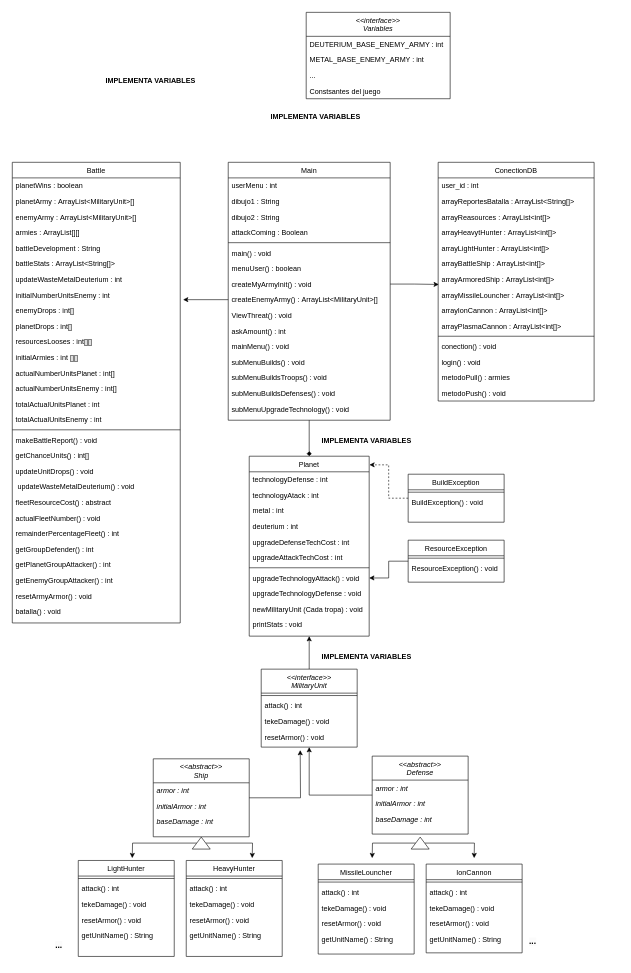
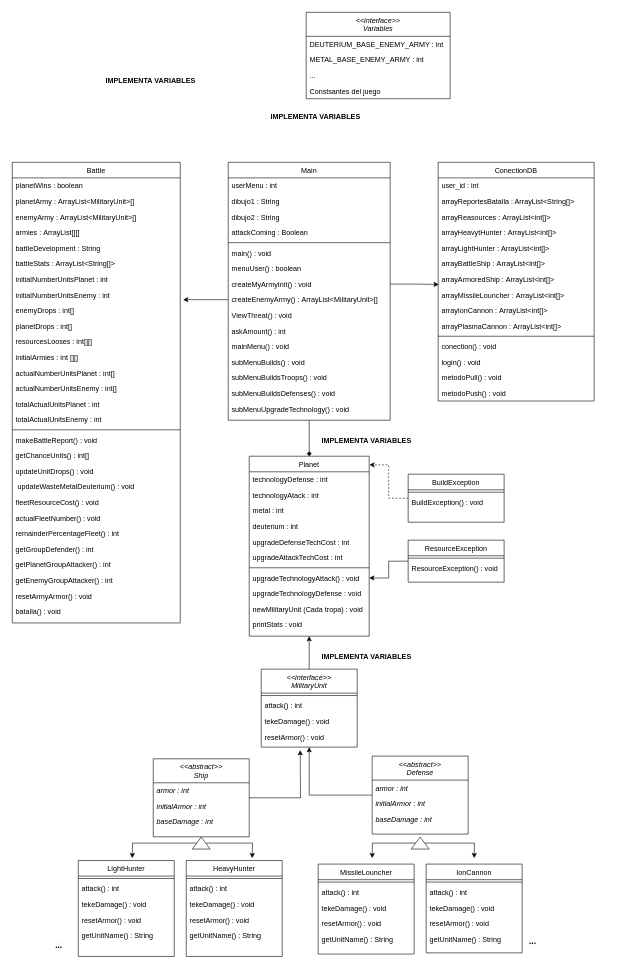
(72, 280) -> (67, 280)
(478, 378) -> (474, 378)
(72, 503) -> (63, 503)
